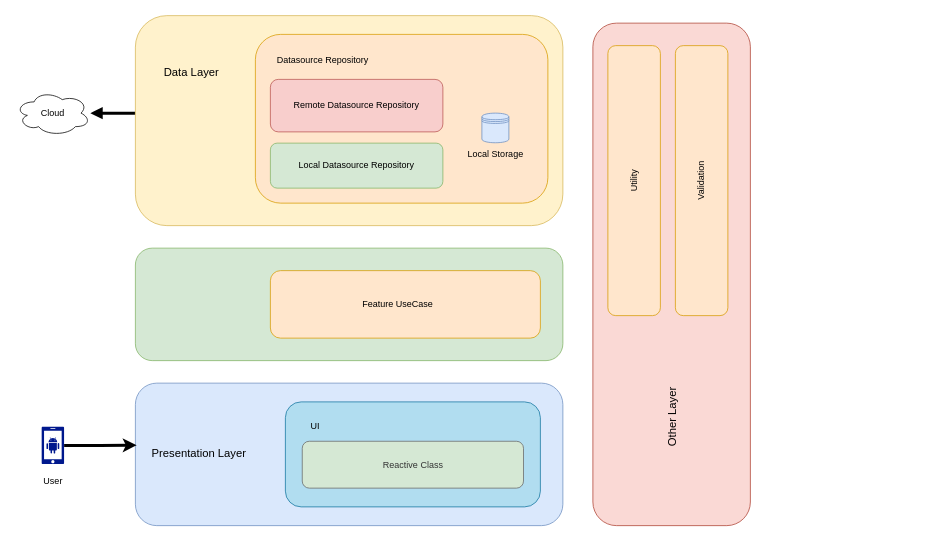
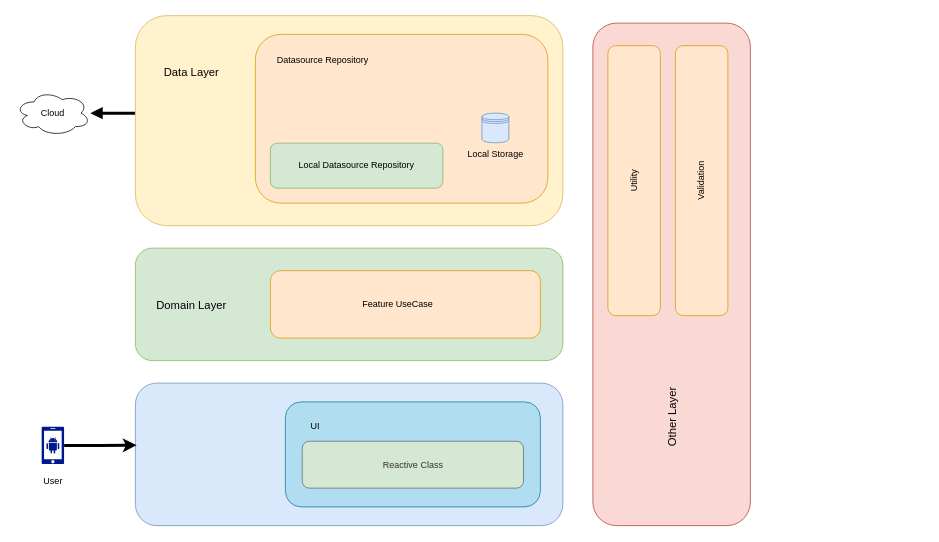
(357, 105) -> none
none -> (192, 304)
(199, 452) -> none
